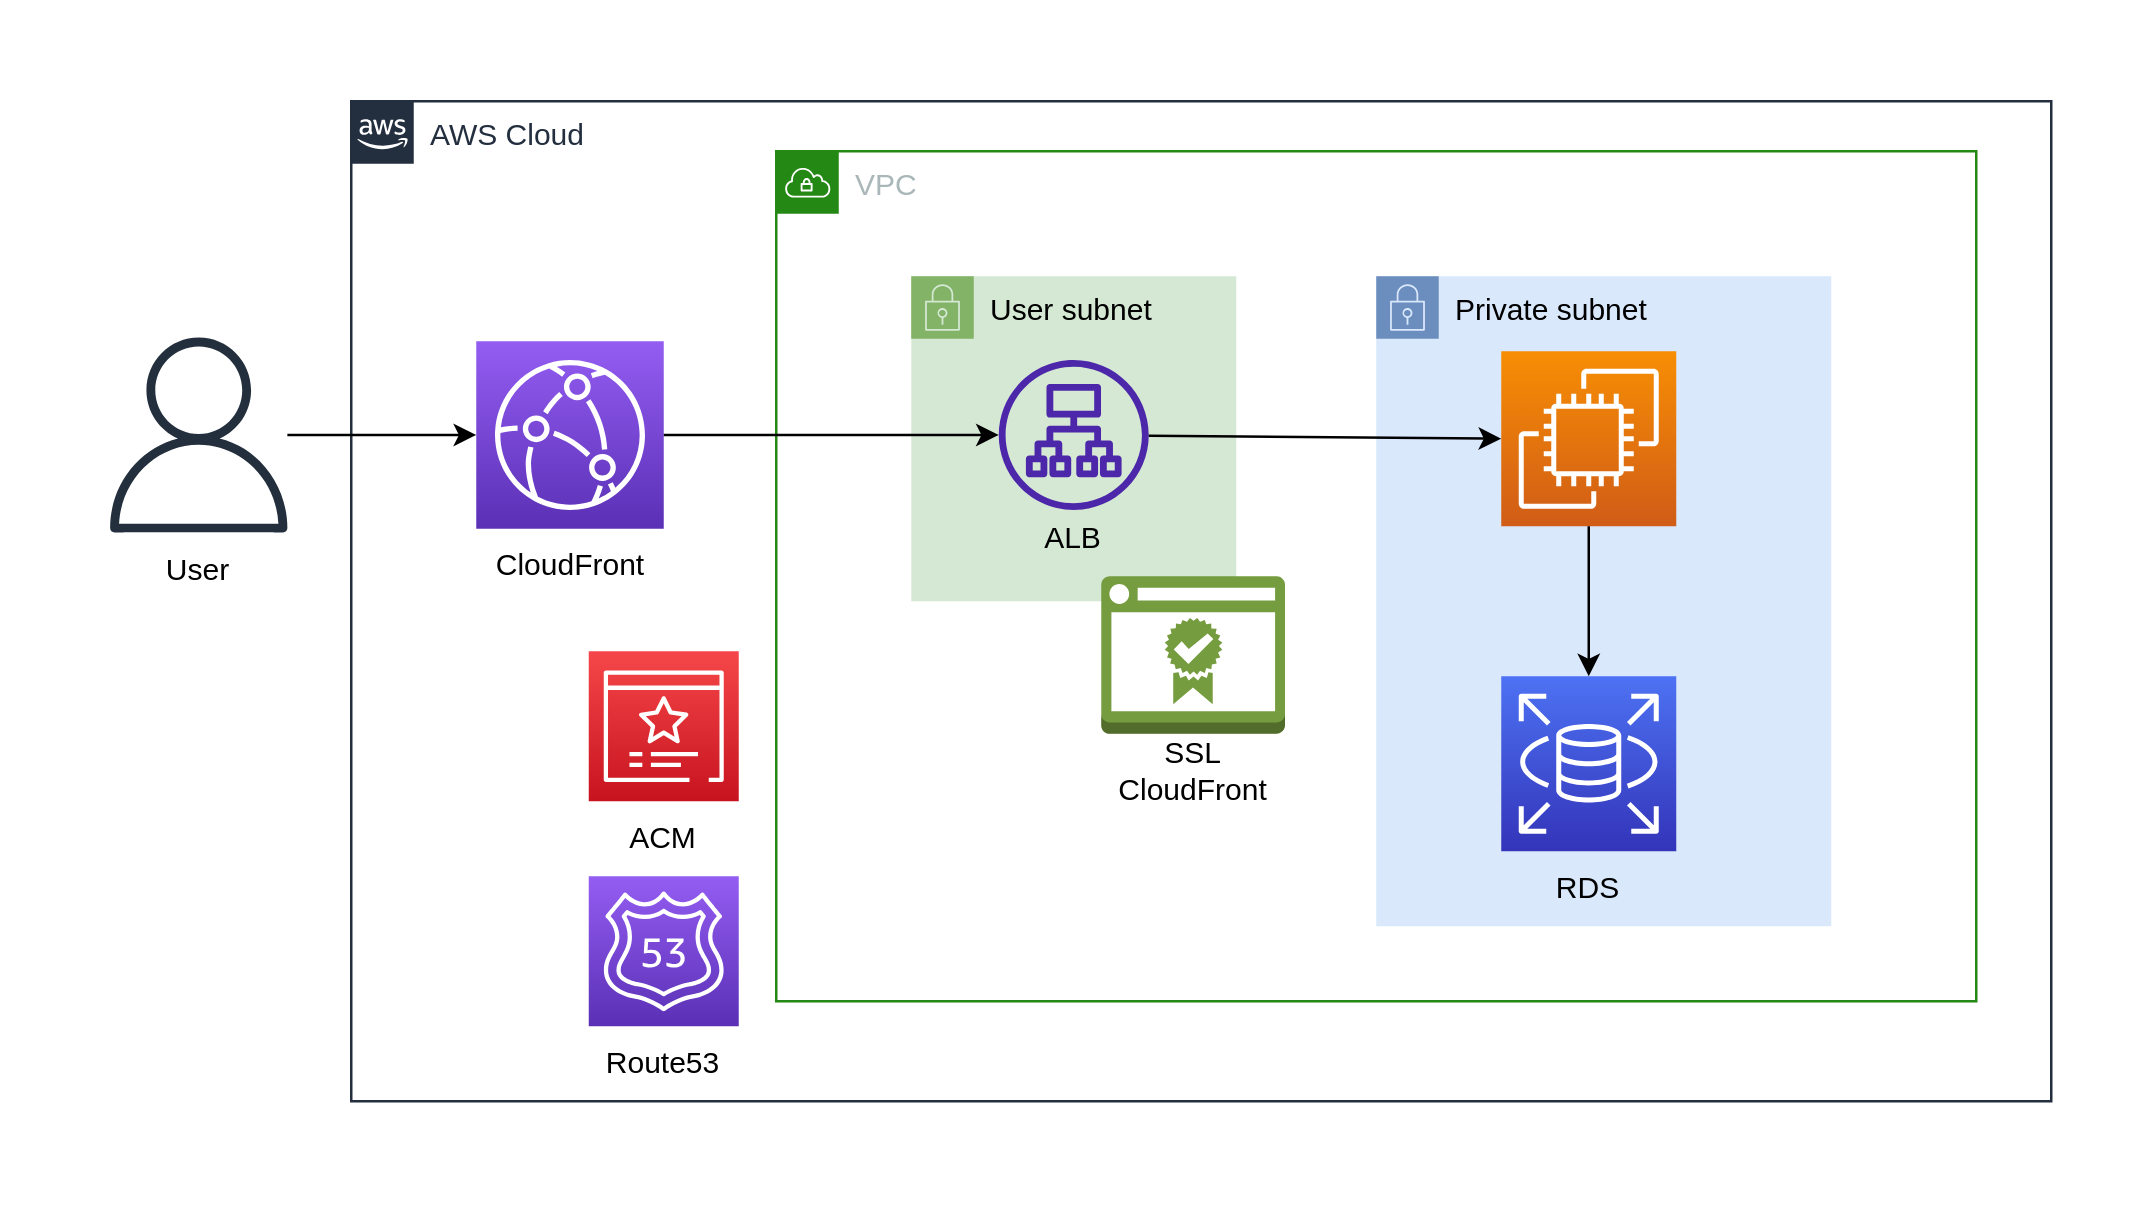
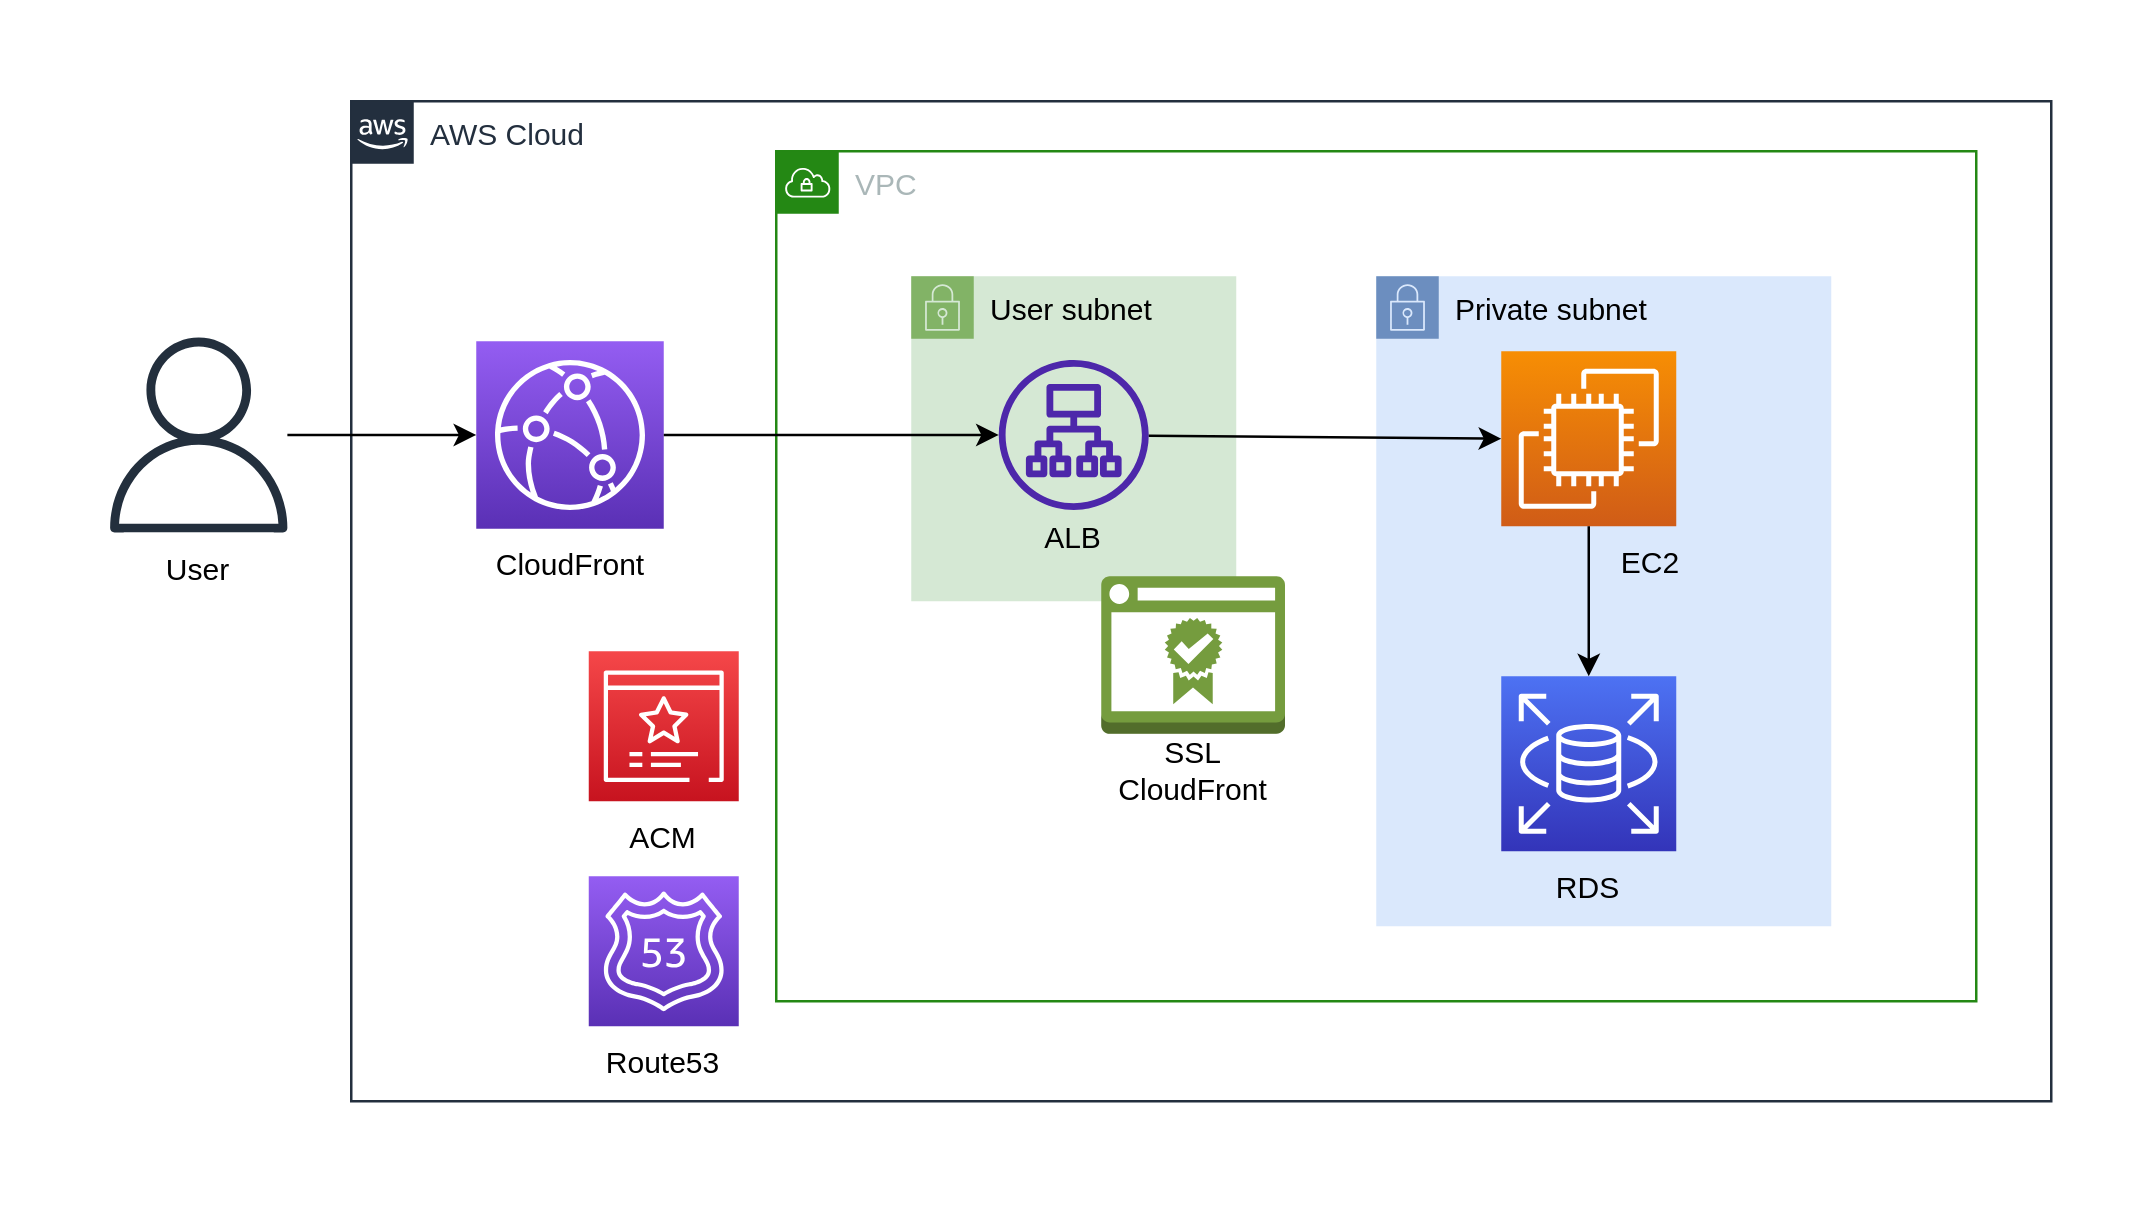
none -> (1651, 564)
